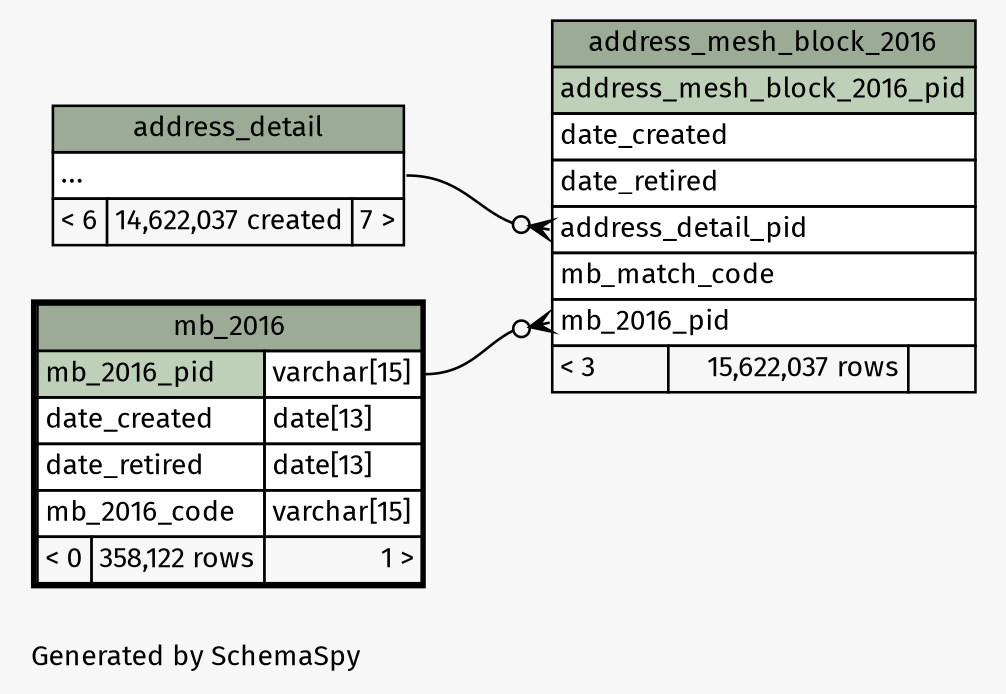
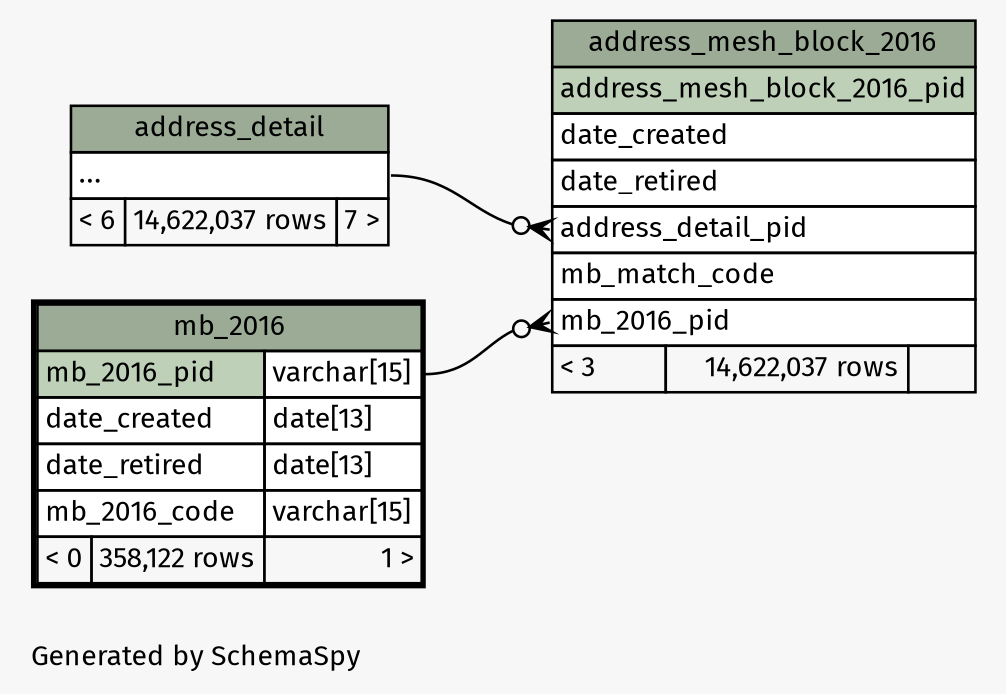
(230, 221) -> (231, 221)
(804, 368) -> (803, 368)
